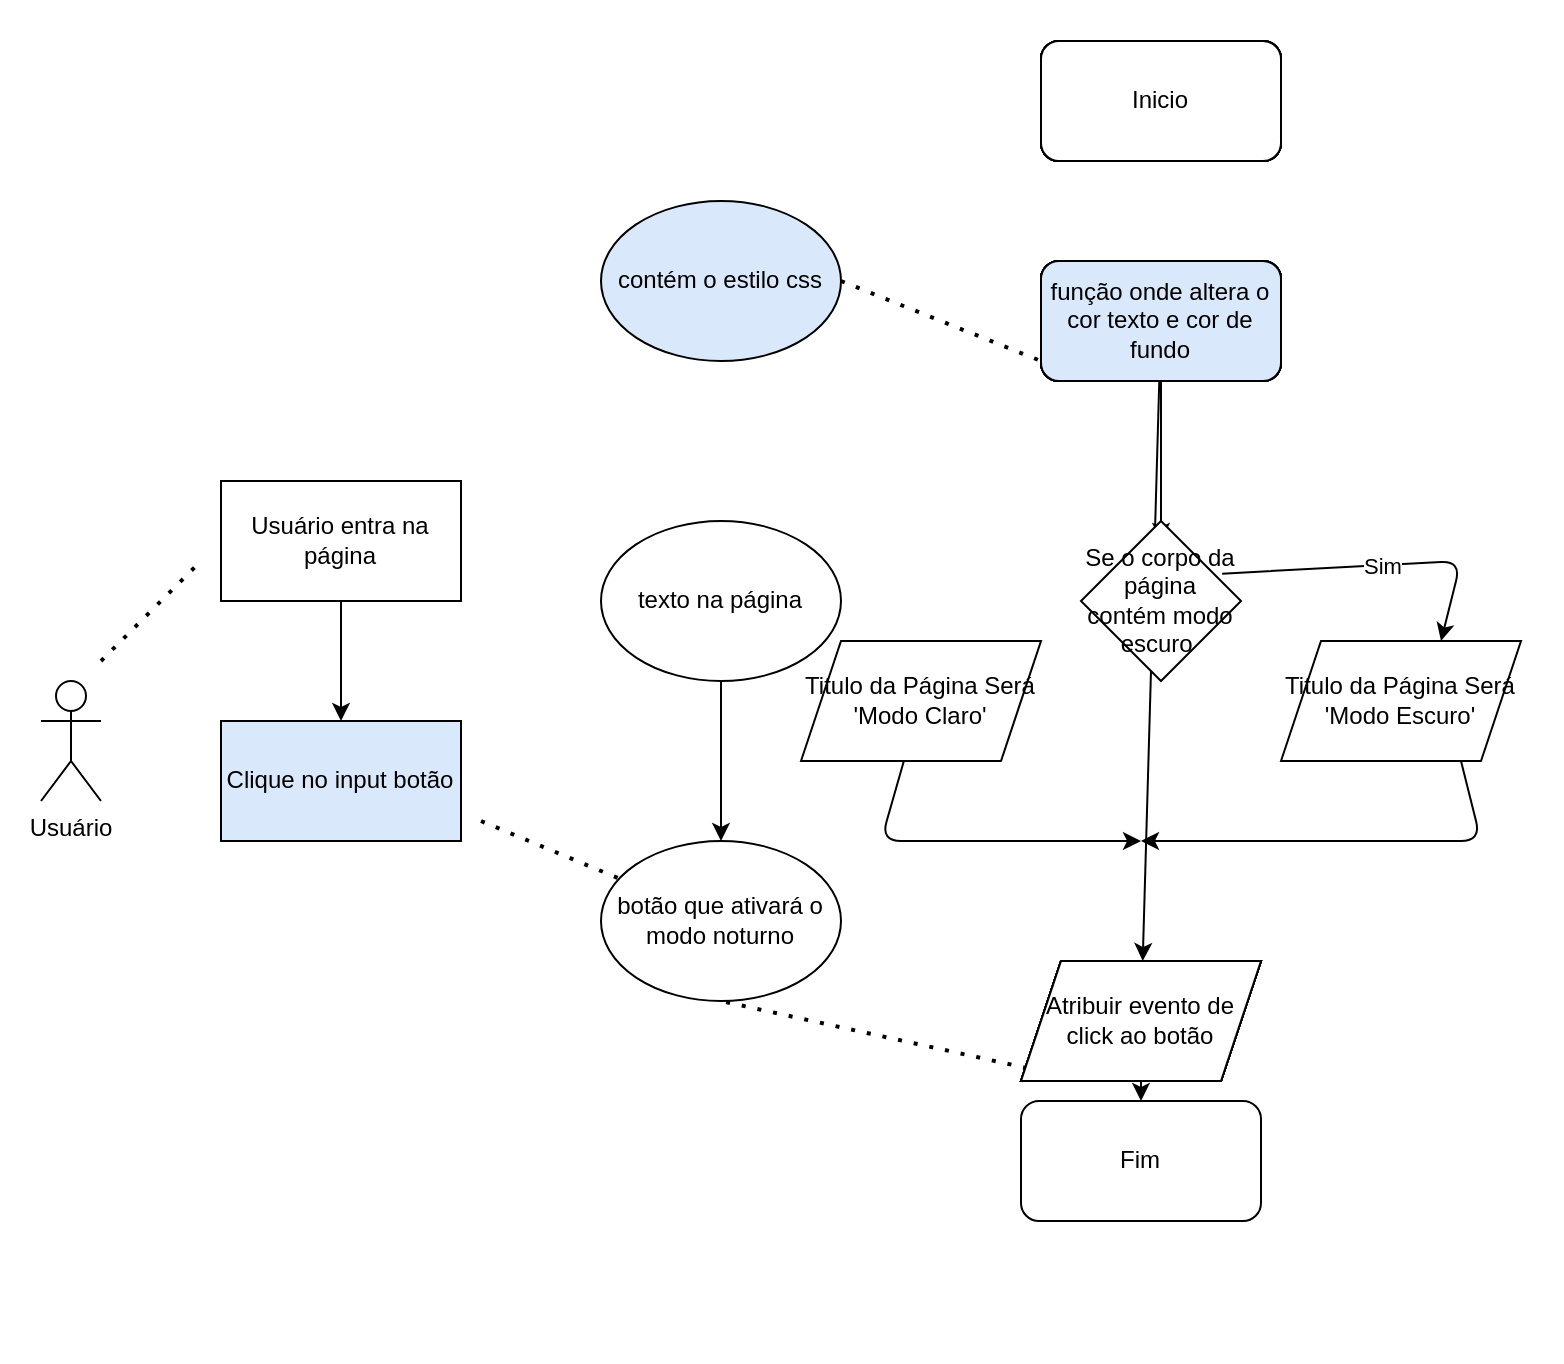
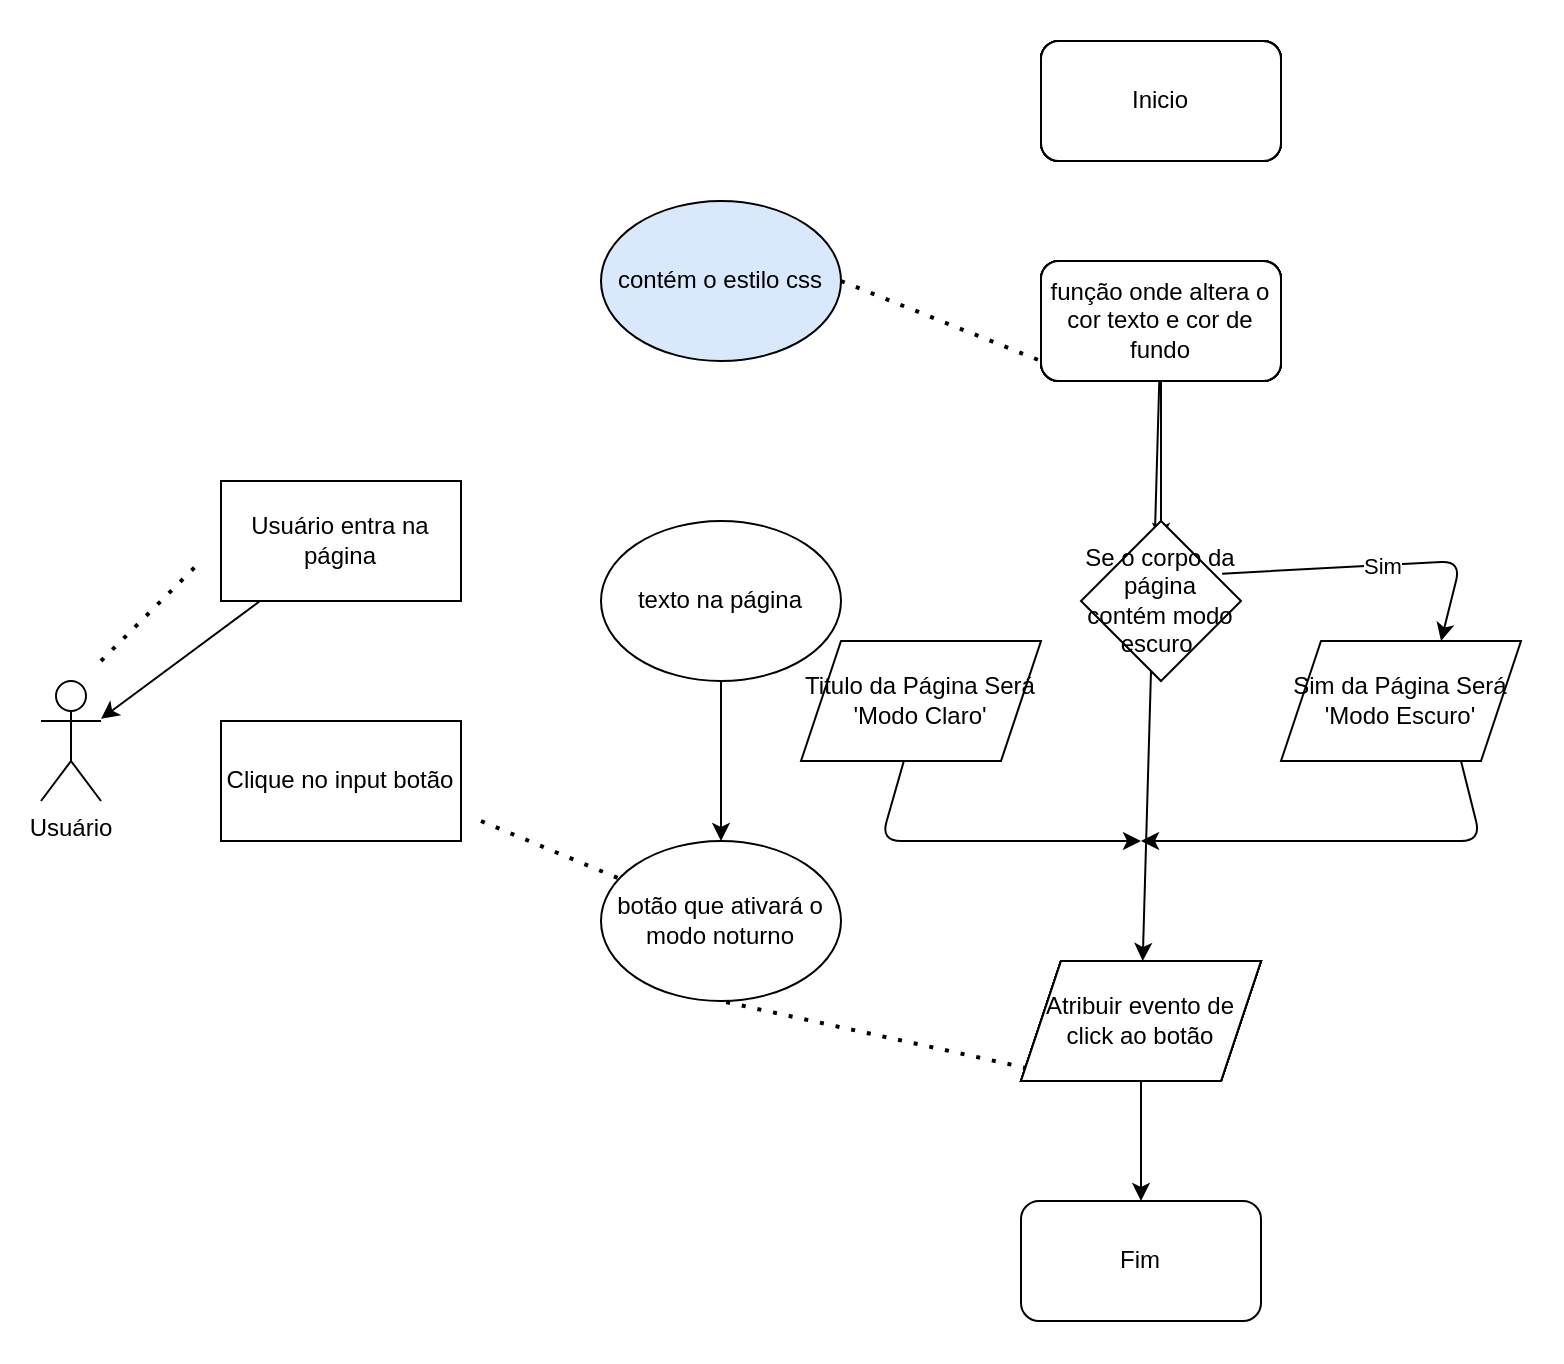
(1161, 321) -> (1161, 321)
(341, 654) -> (186, 656)
(1401, 701) -> (1401, 701)
(341, 781) -> (341, 781)
(1141, 1161) -> (1141, 1261)
